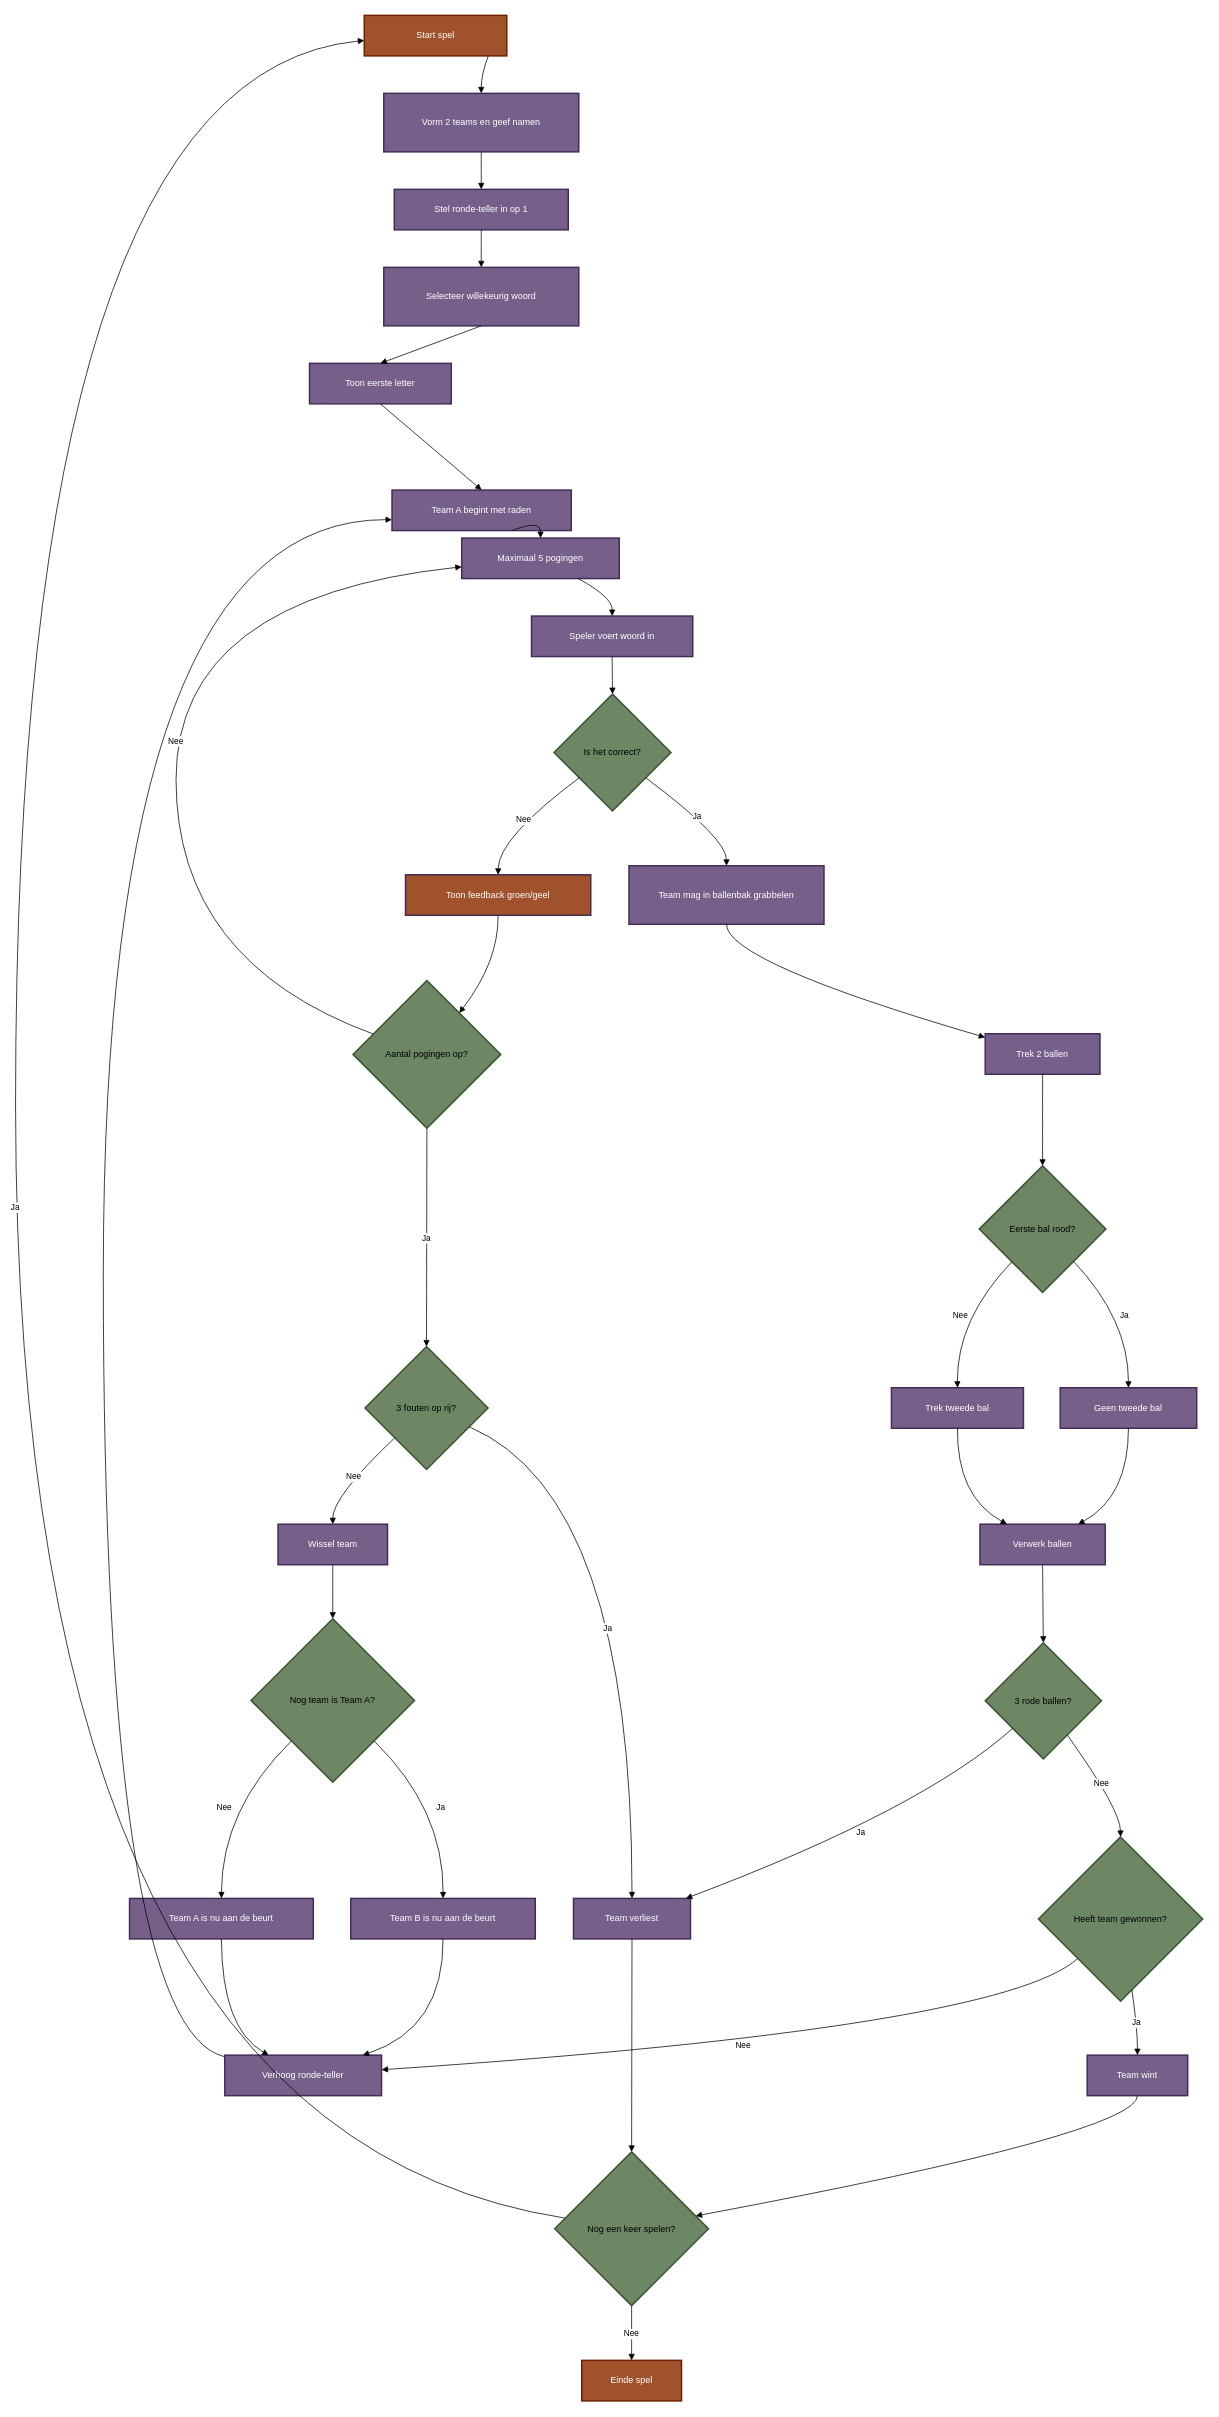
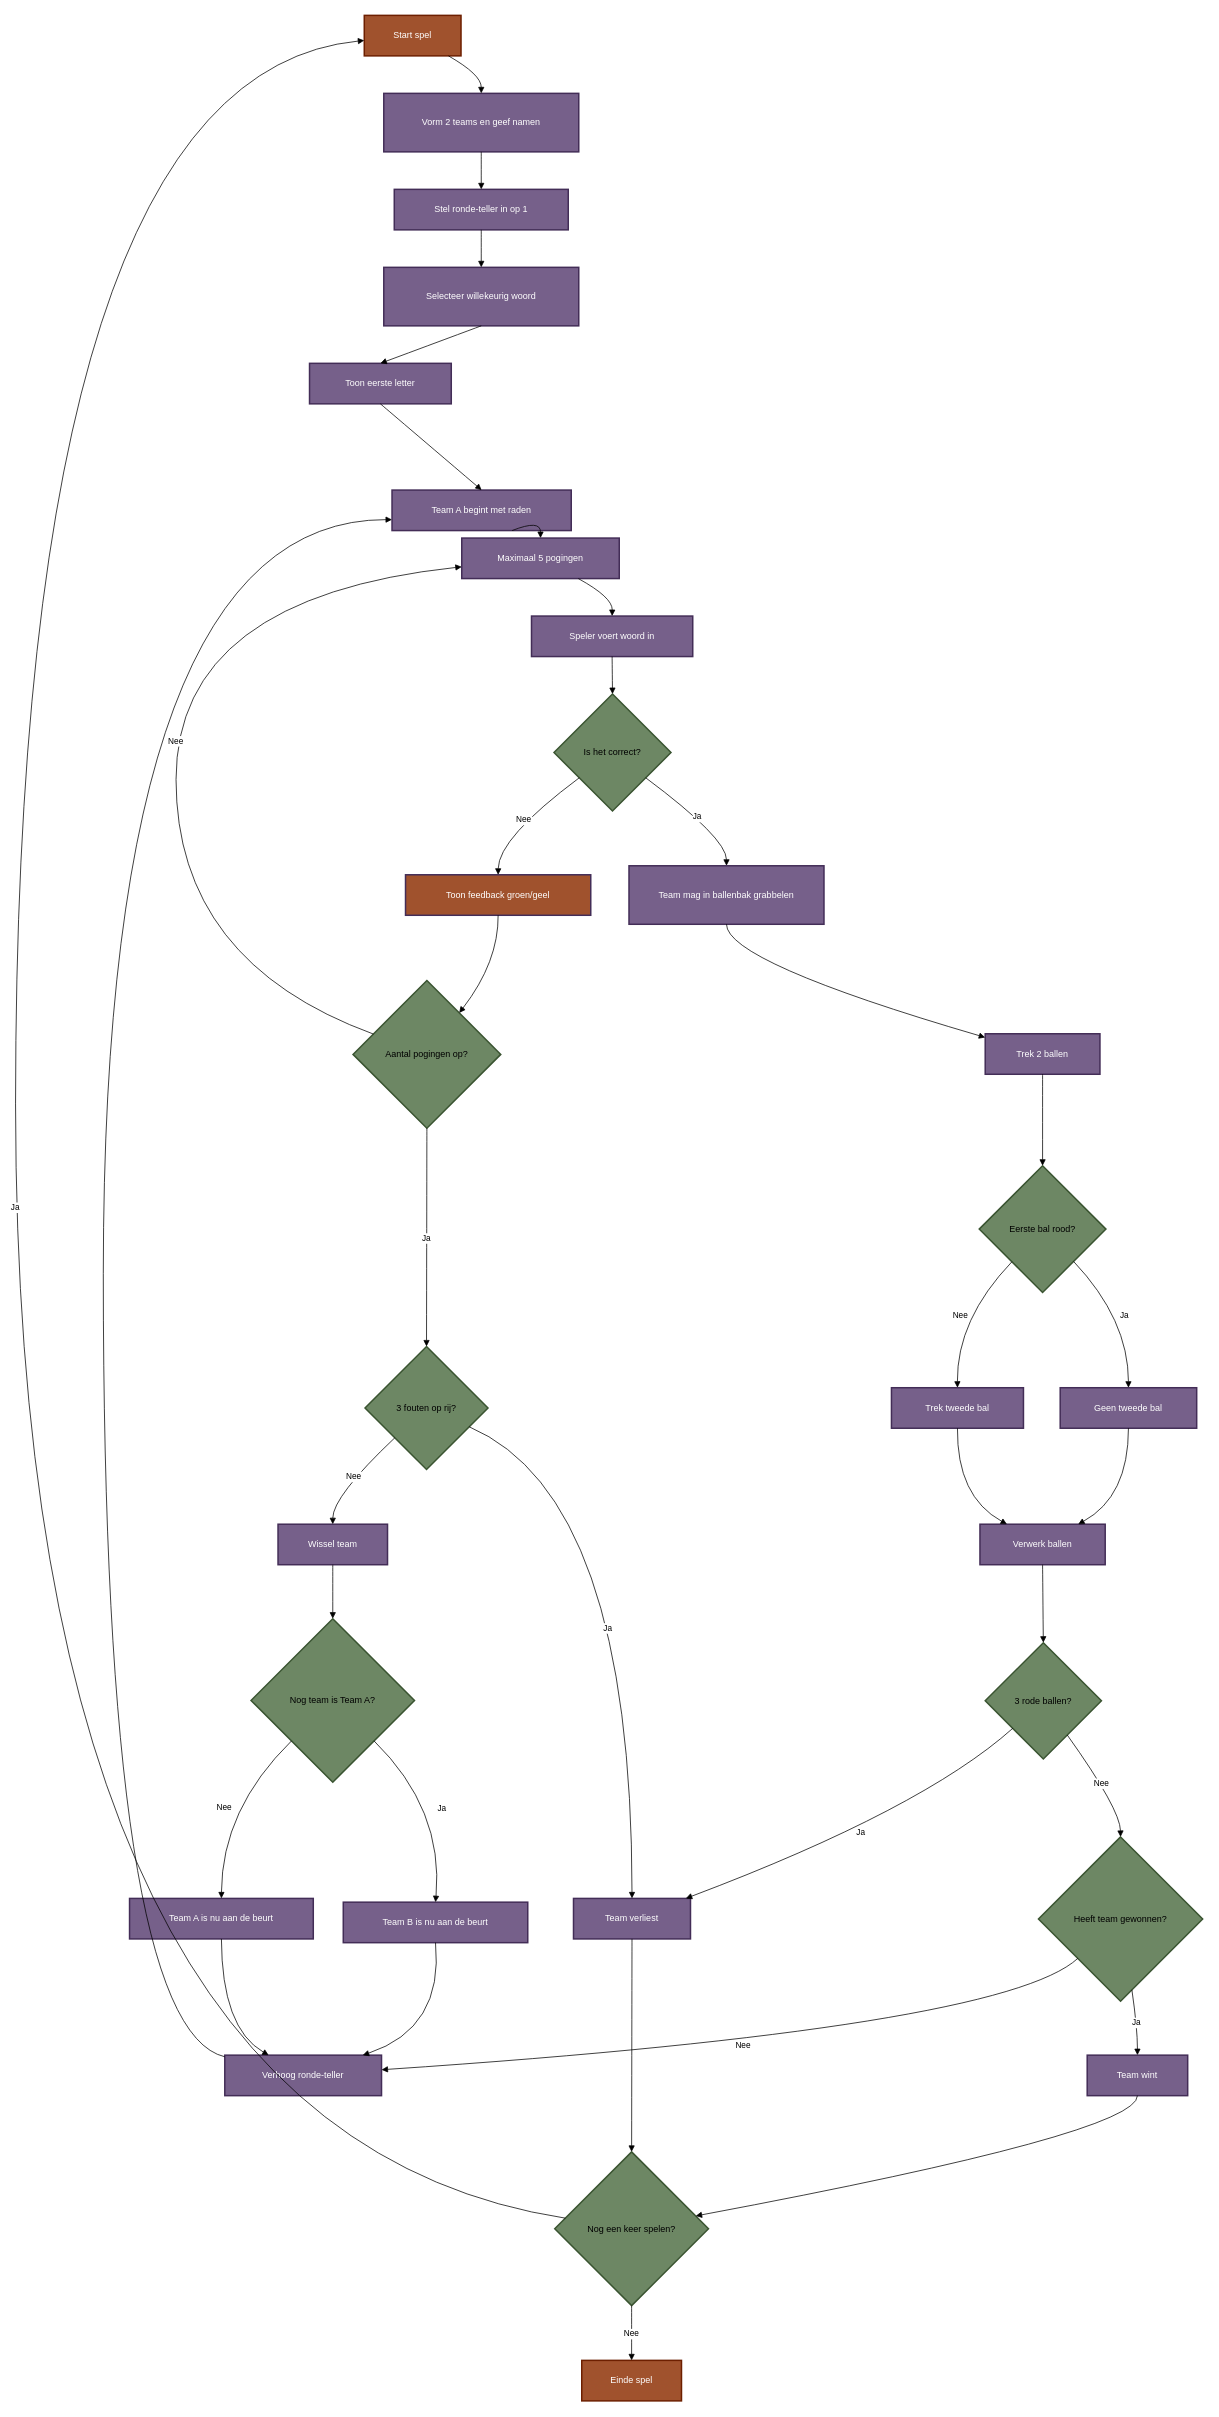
(435, 36) -> (413, 36)
(443, 1919) -> (435, 1923)
